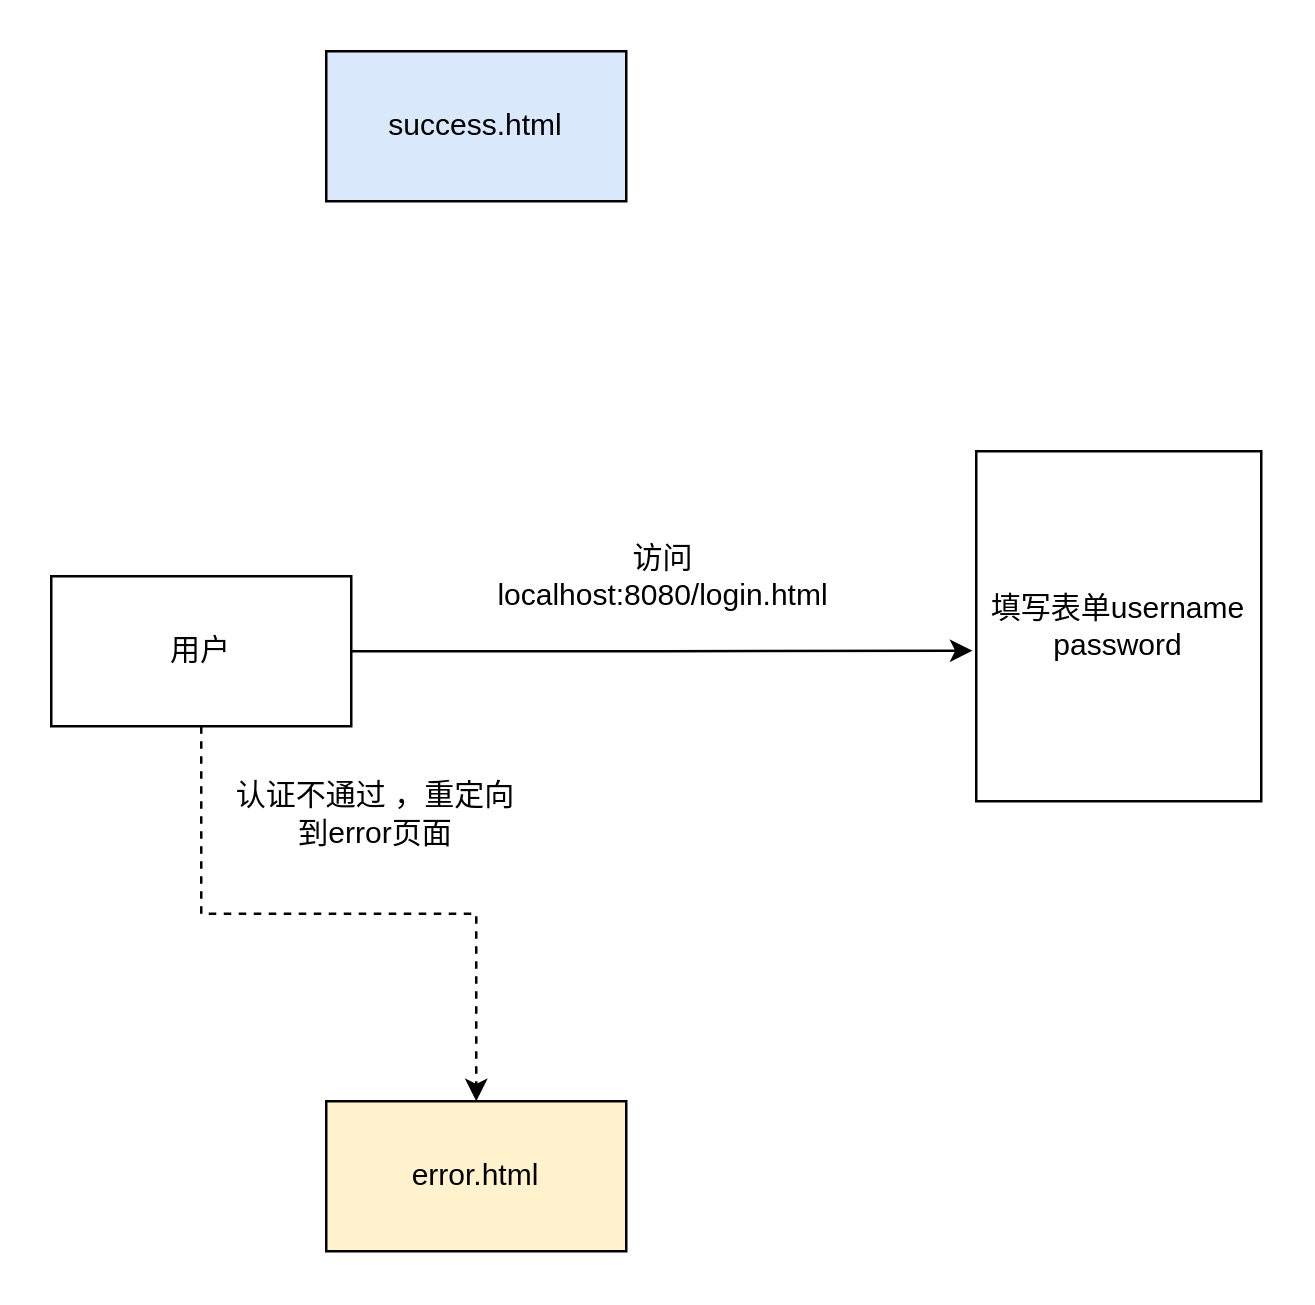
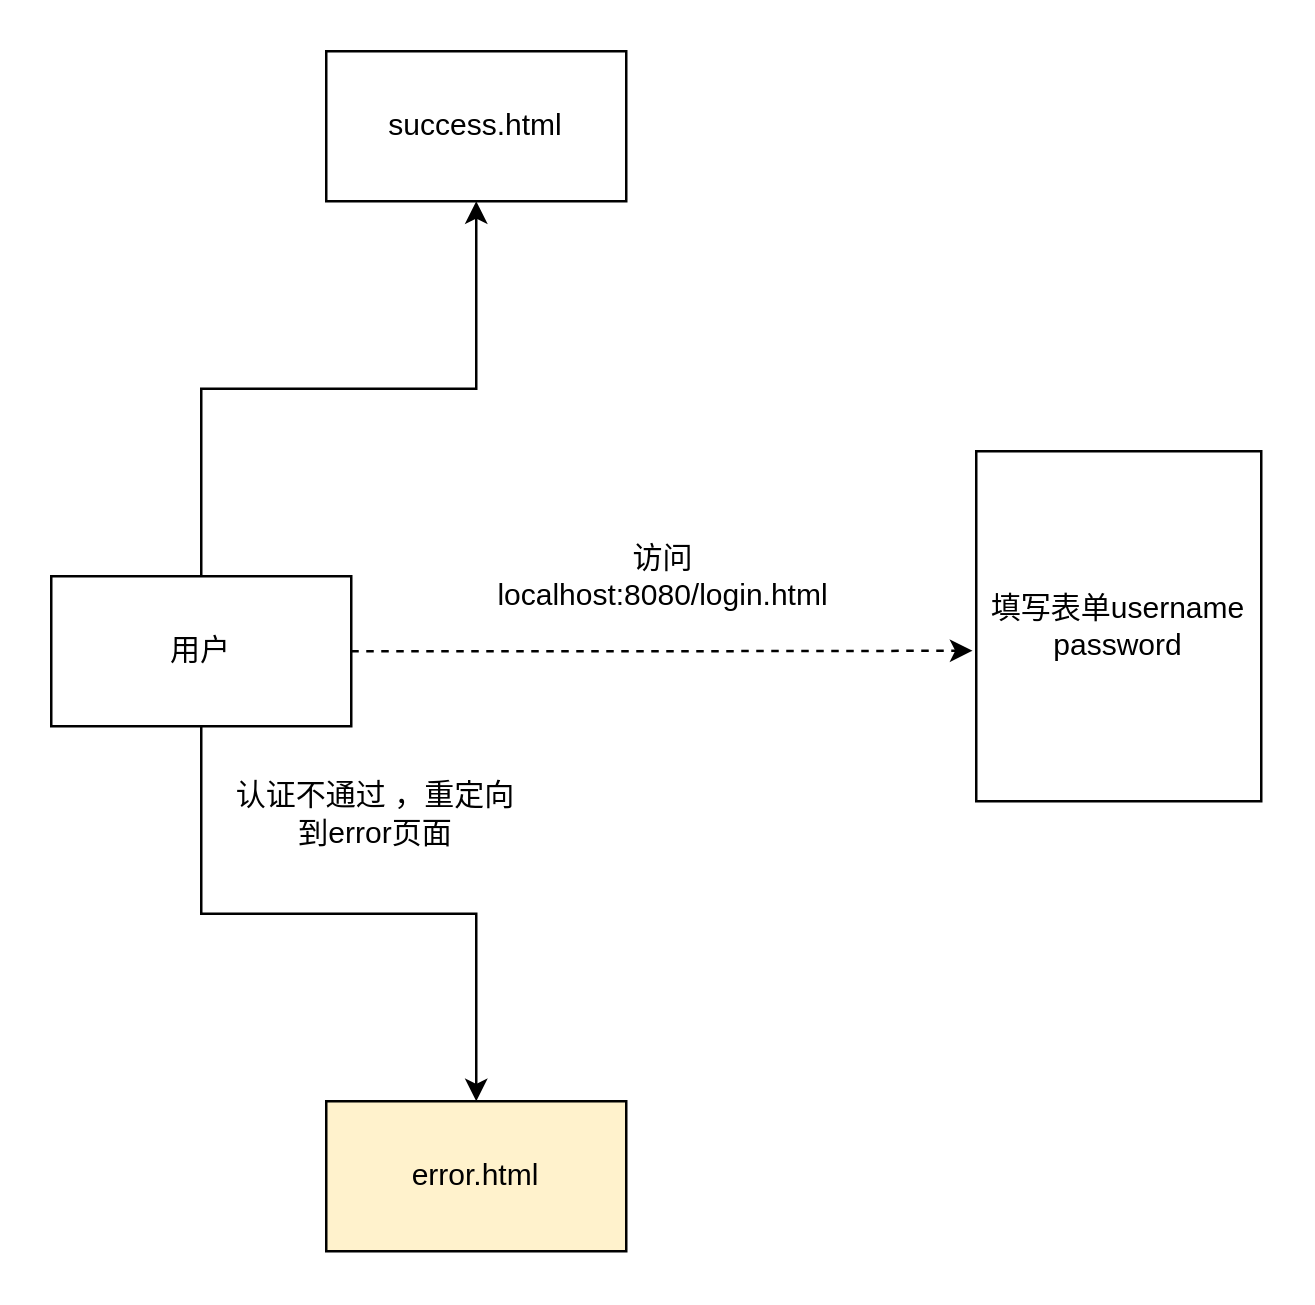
(476, 126) -> (476, 126)
none -> (330, 389)
(652, 651) -> (652, 651)
(330, 914) -> (330, 914)
